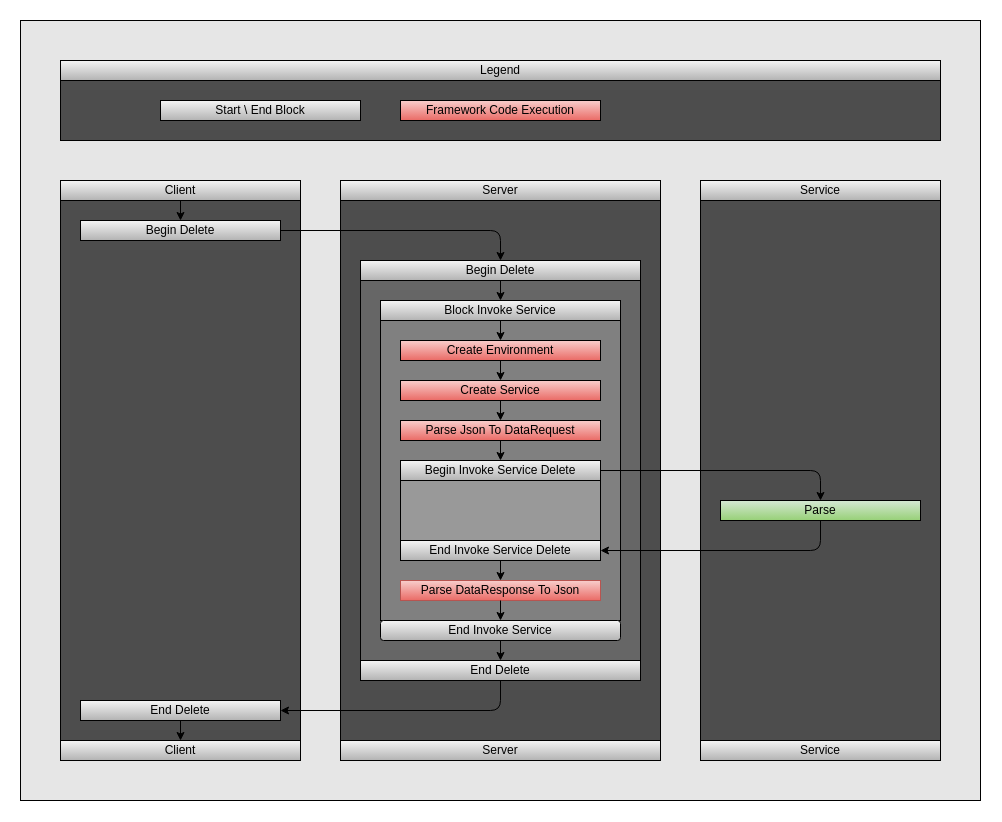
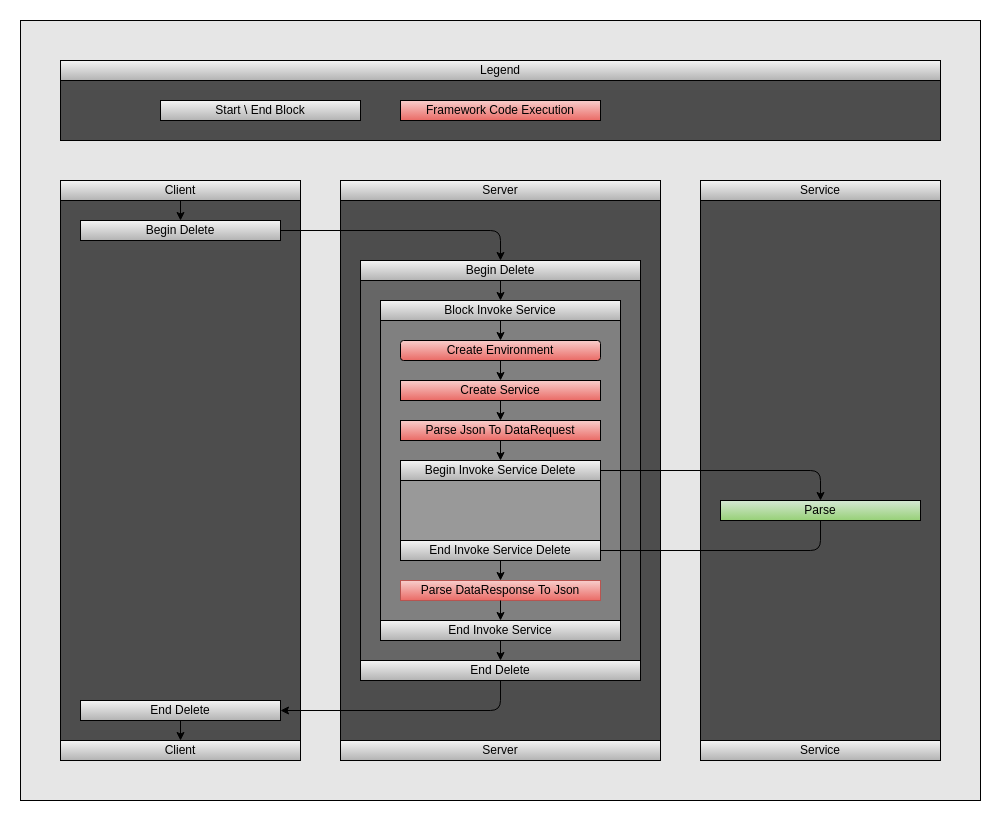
(501, 351) -> (501, 351)
(608, 551) -> (606, 551)
(501, 631) -> (501, 631)
